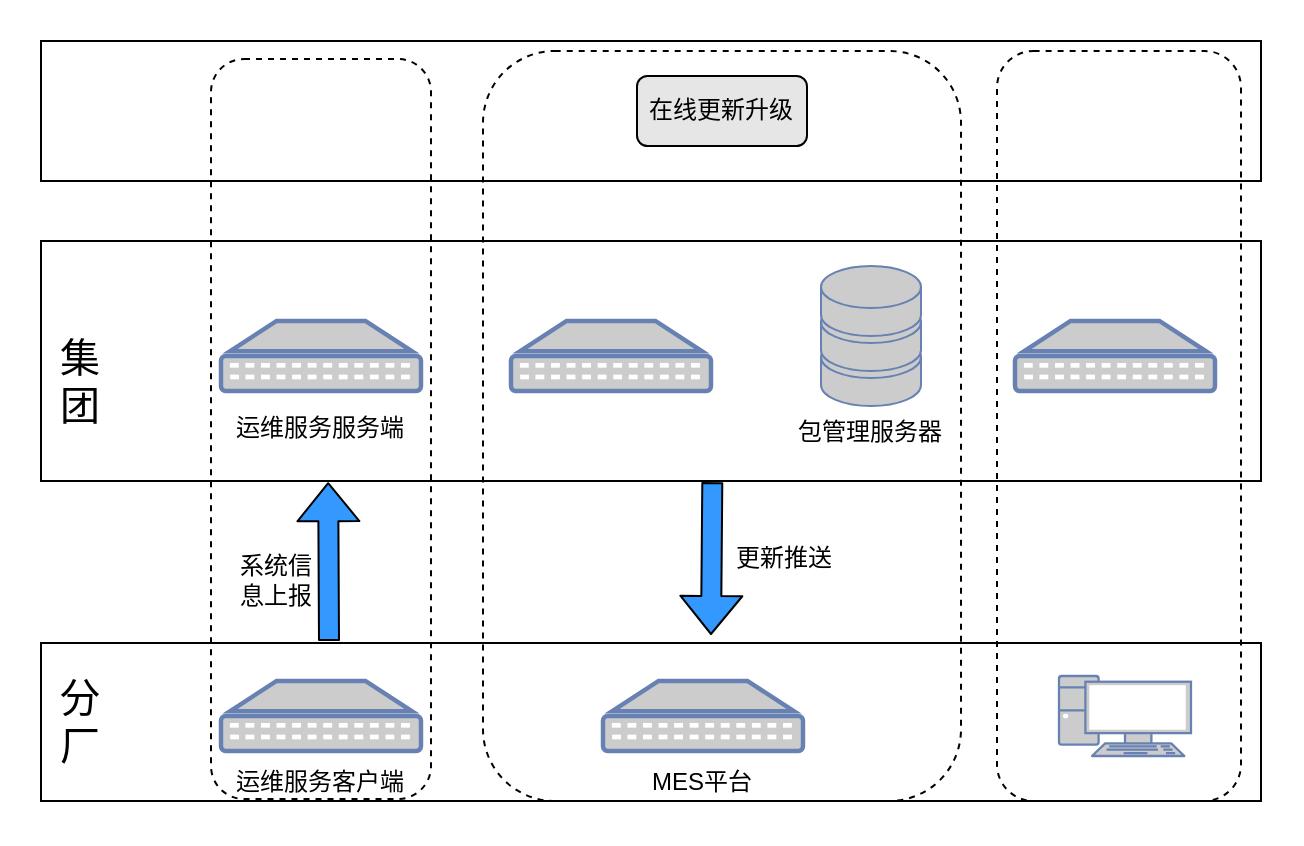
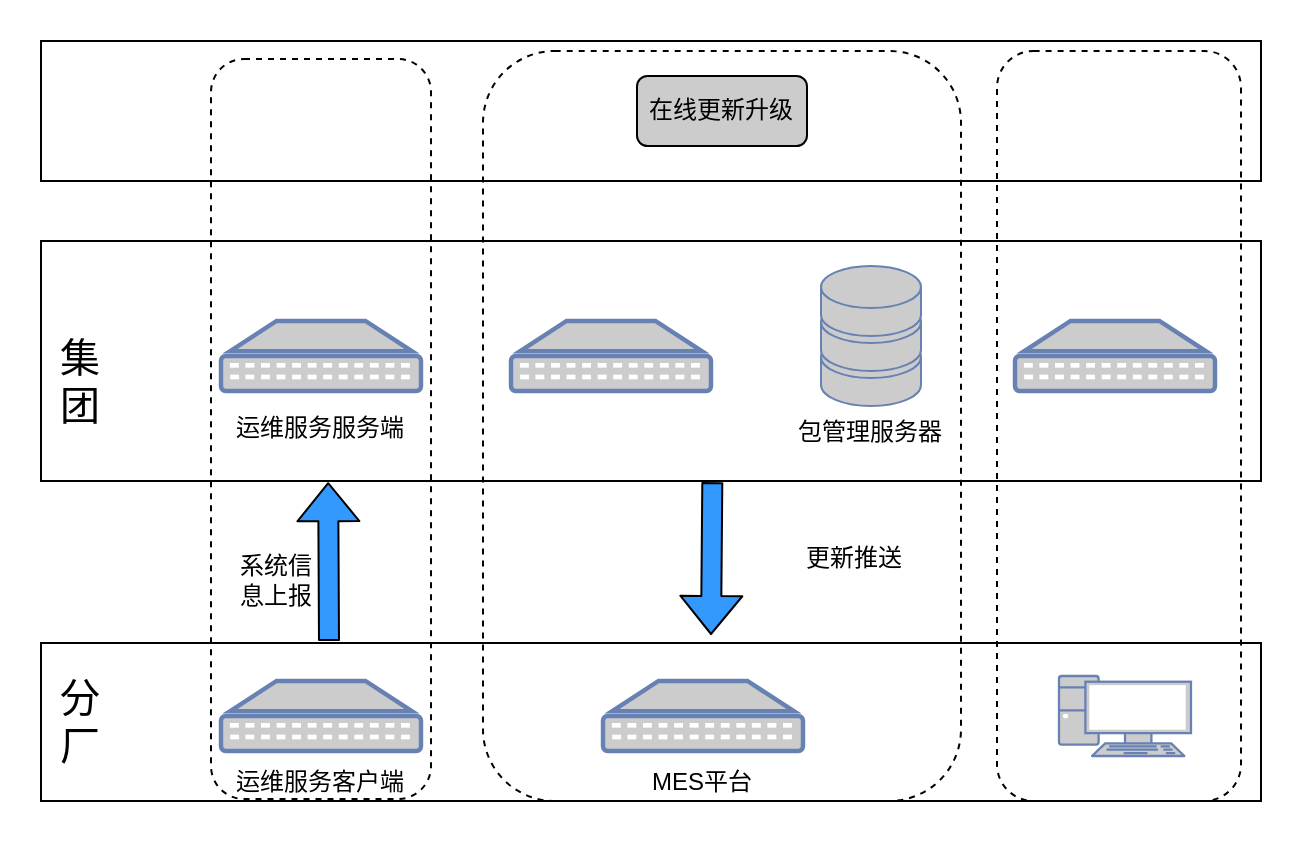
(722, 111) -> (722, 111)
(785, 559) -> (855, 559)
